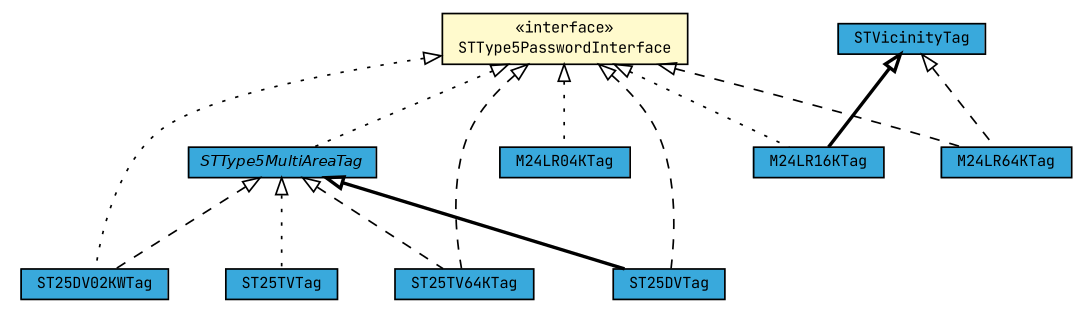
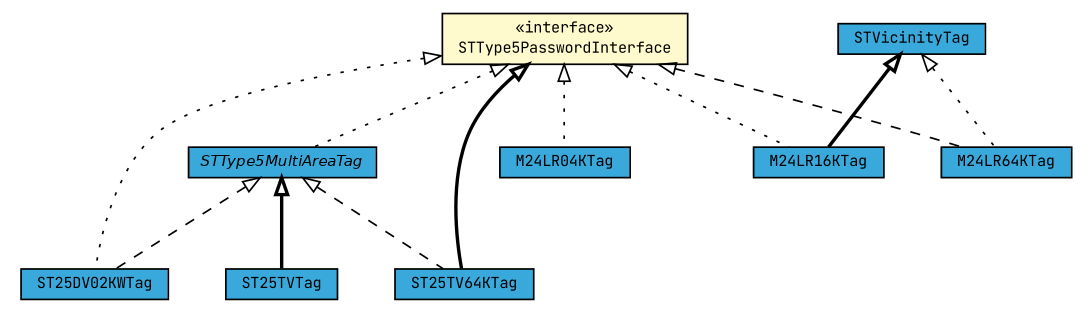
(964, 108) -> (964, 108)
(460, 163) -> (460, 163)
(282, 232) -> (282, 232)
(669, 284) -> none
